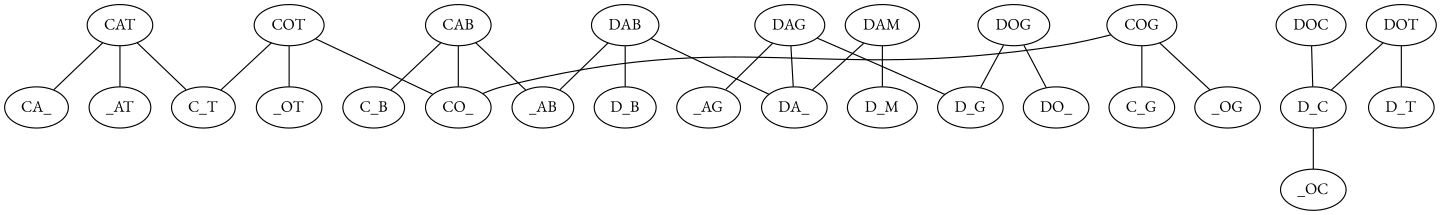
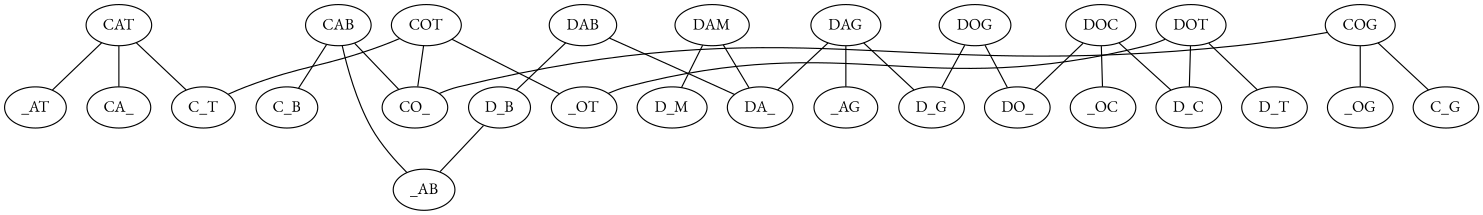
(589, 62) -> (462, 149)
none -> (901, 66)
none -> (1055, 70)
(1313, 149) -> (1102, 66)
